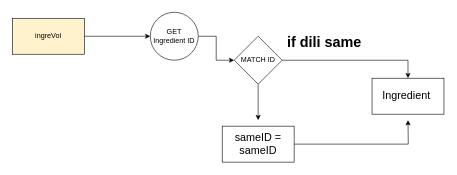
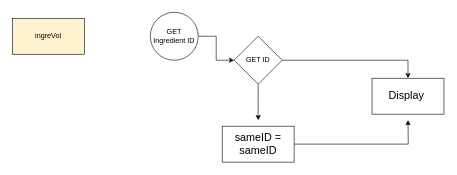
(144, 36) -> none
(324, 42) -> none
(258, 60) -> (258, 60)
(408, 96) -> (408, 96)
